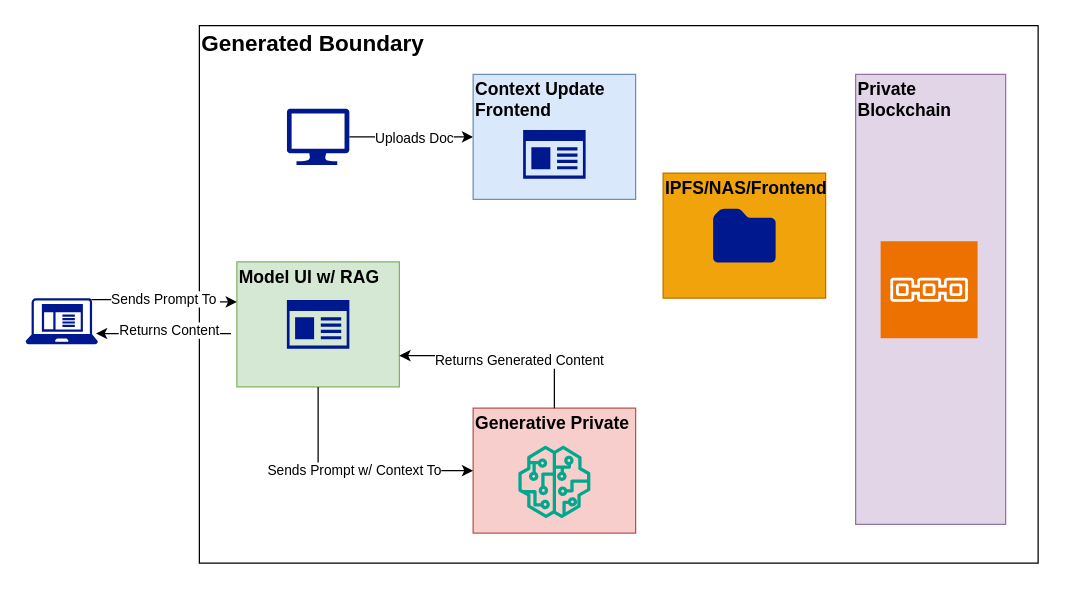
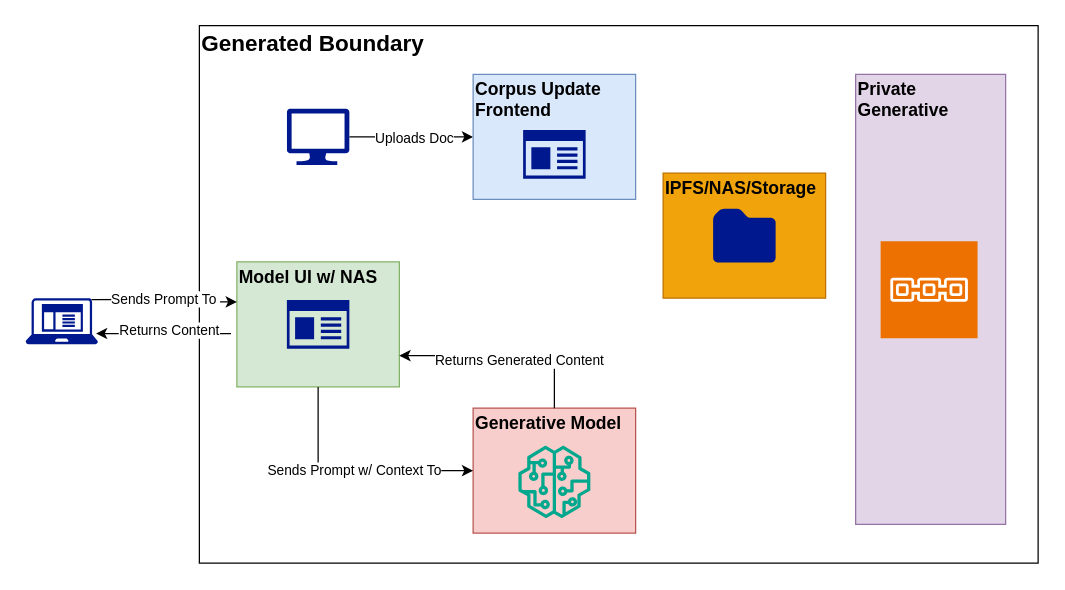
(926, 71) -> (928, 71)
(556, 80) -> (556, 80)
(737, 170) -> (733, 170)
(295, 258) -> (295, 258)
(545, 405) -> (537, 405)
